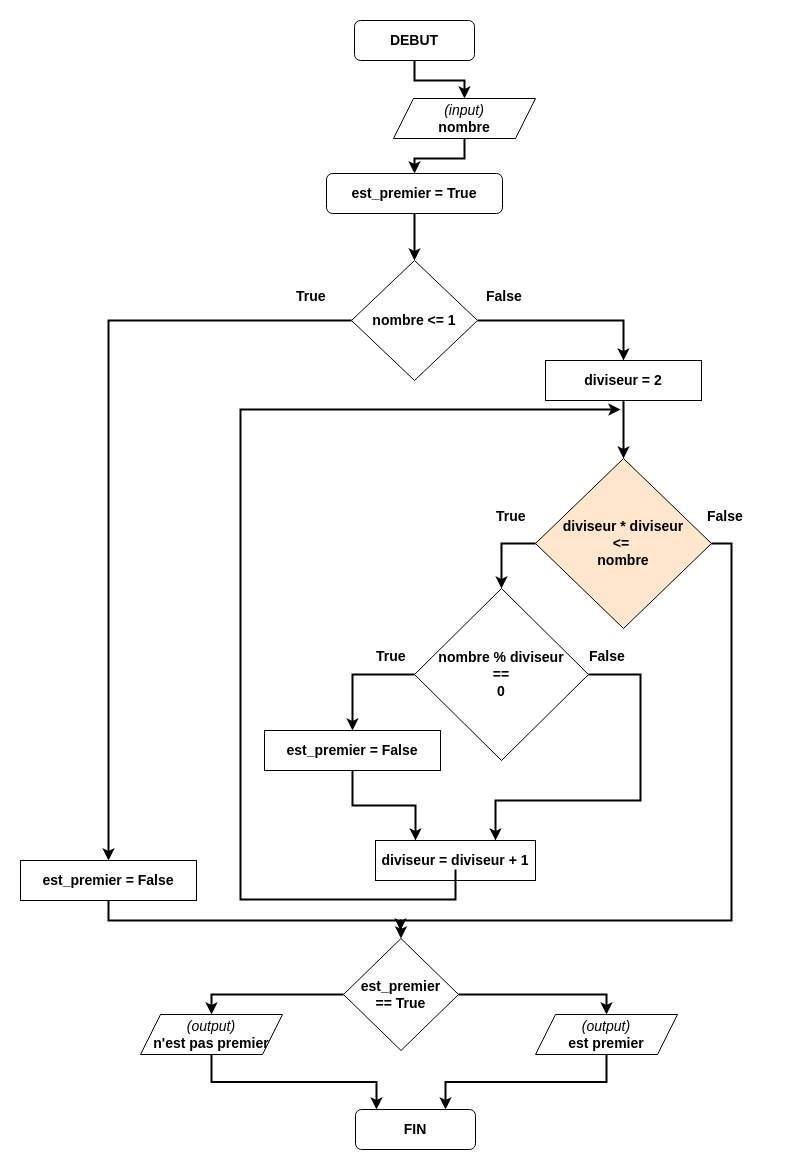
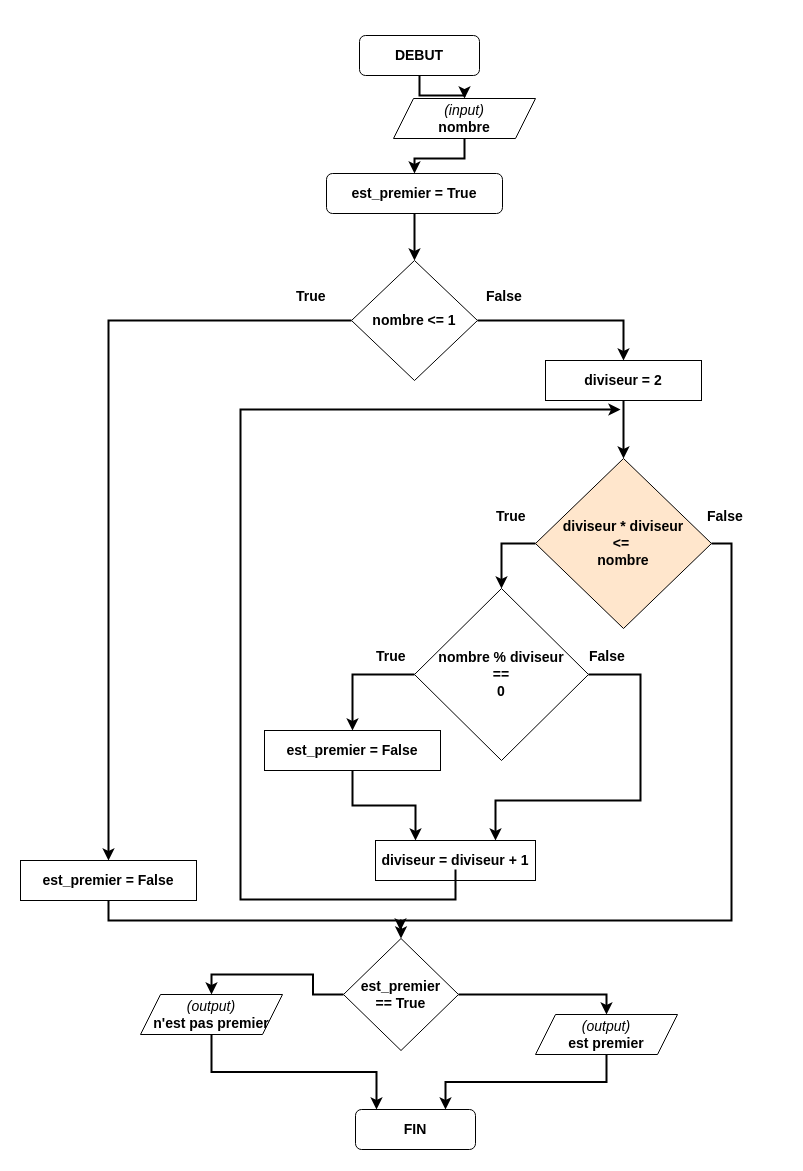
(415, 41) -> (420, 56)
(212, 1035) -> (212, 1015)
